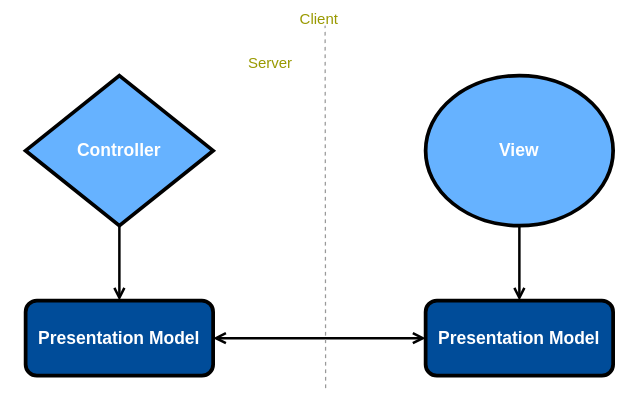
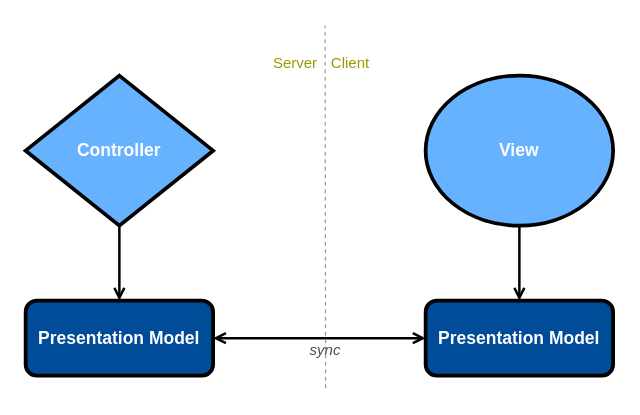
(319, 19) -> (351, 63)
(271, 63) -> (296, 63)
none -> (326, 351)
